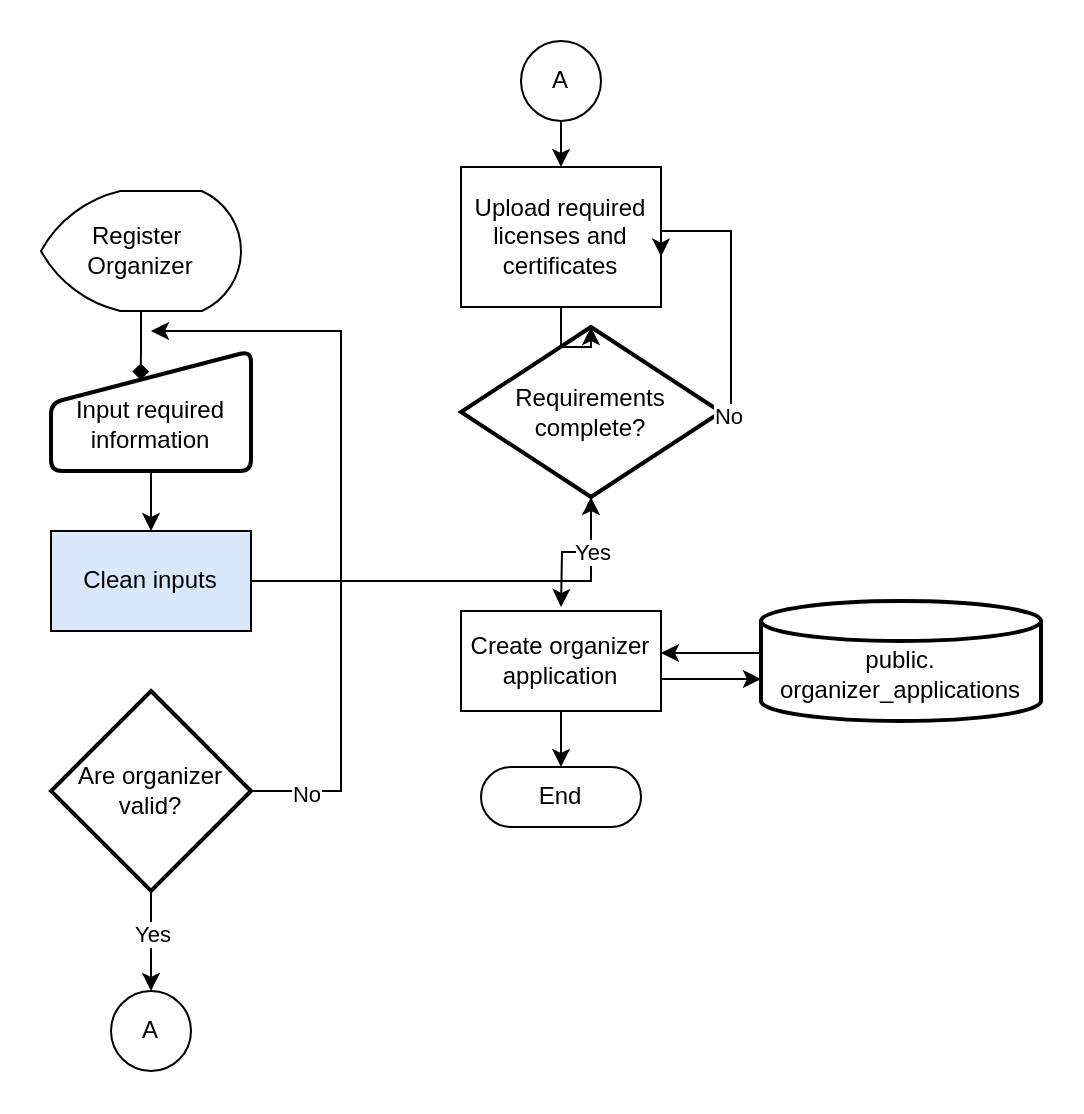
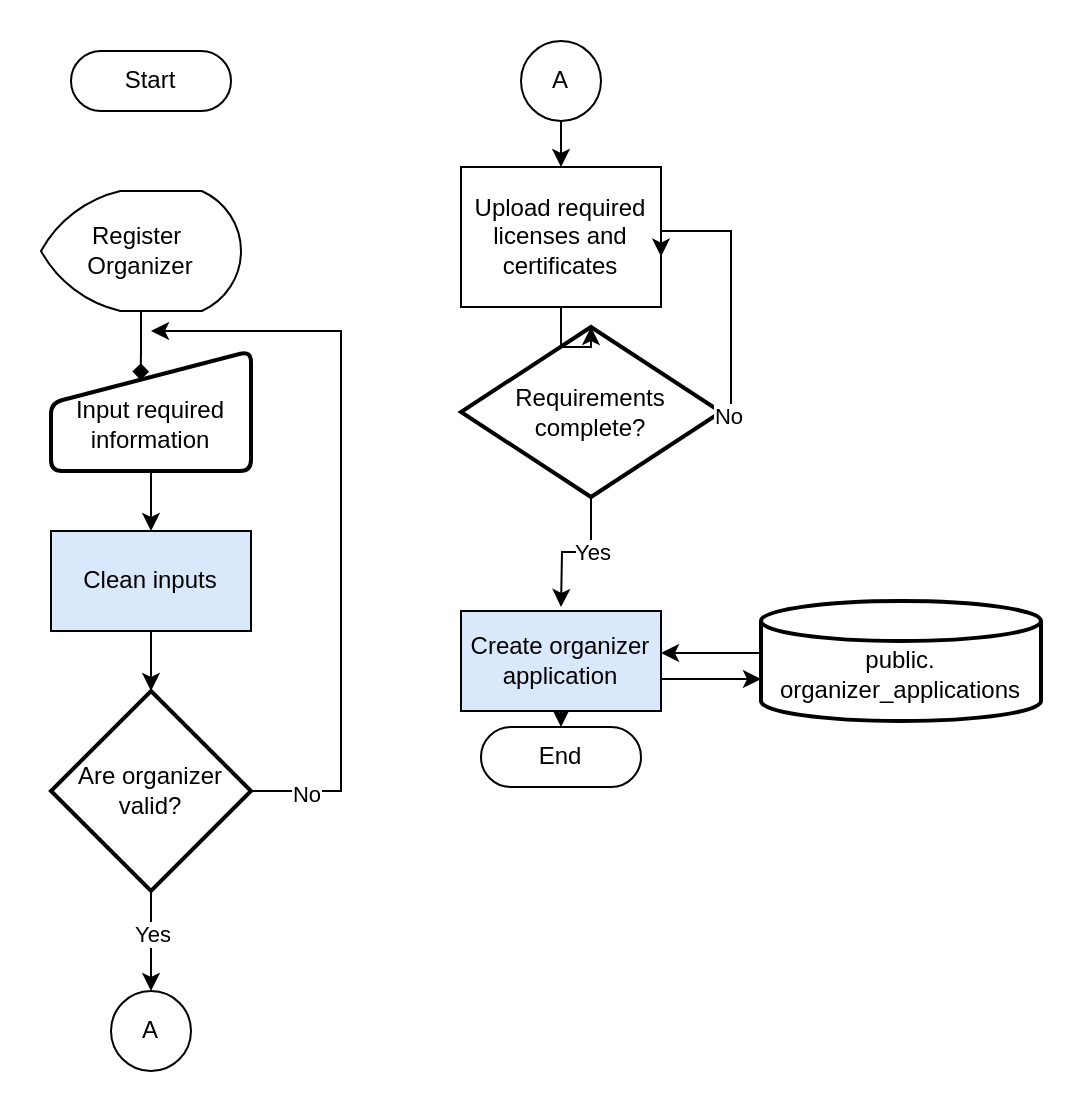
none -> (151, 81)
(429, 581) -> (151, 668)
(561, 661) -> (561, 661)
(561, 797) -> (561, 757)
